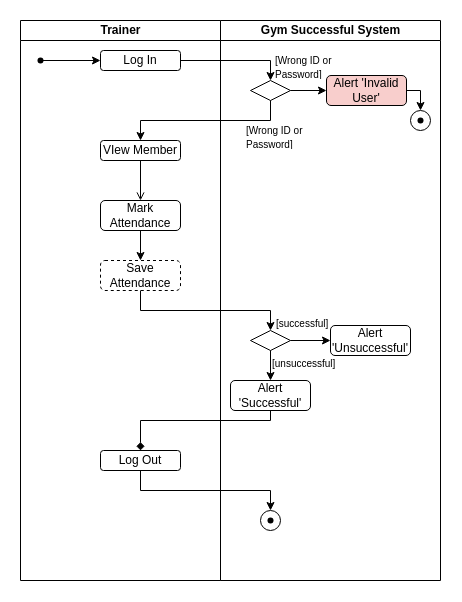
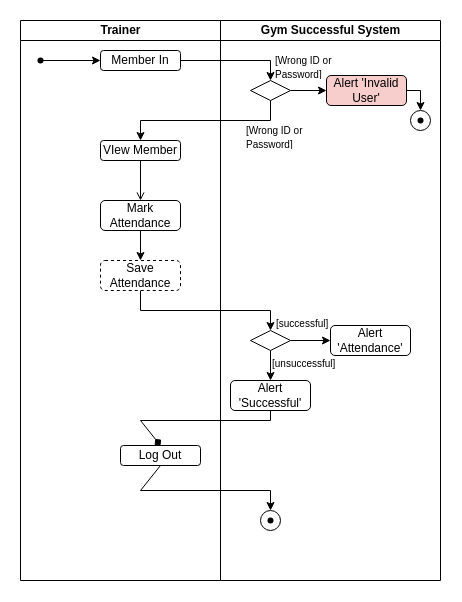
(141, 61) -> (141, 61)
(371, 341) -> (371, 341)
(141, 461) -> (161, 456)
